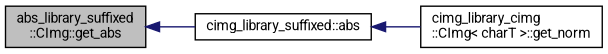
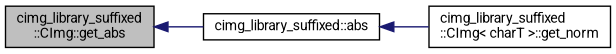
(76, 27) -> (80, 27)
(512, 27) -> (520, 27)
